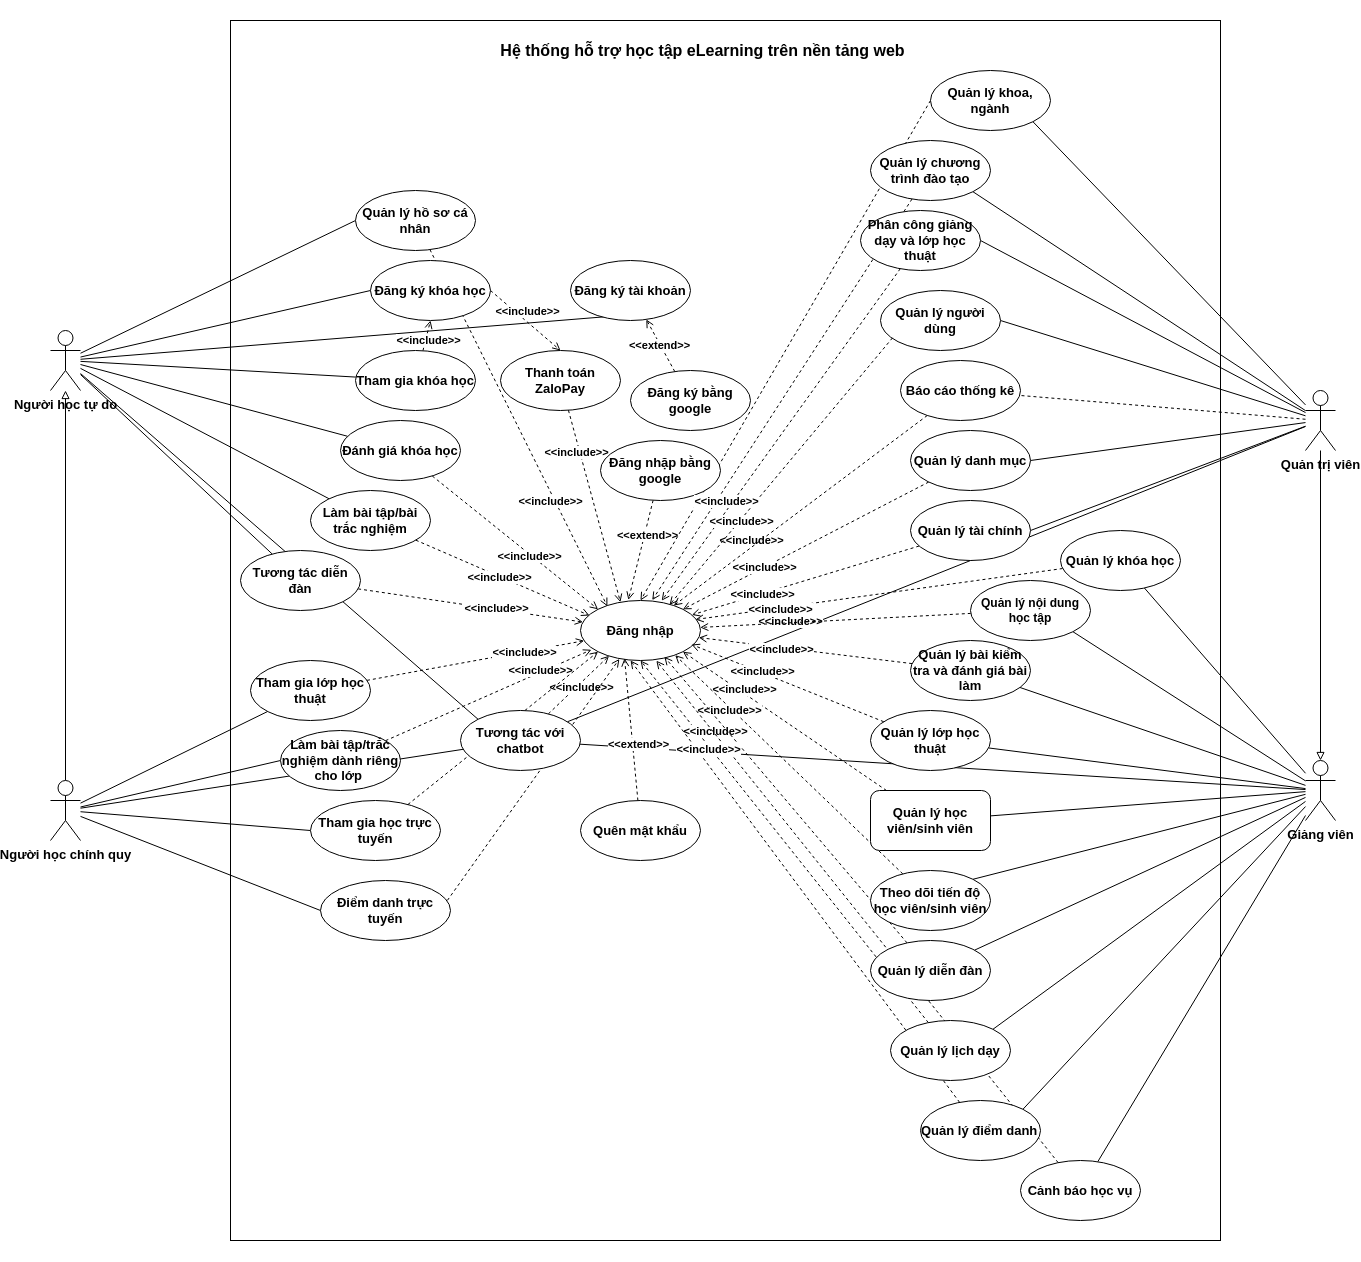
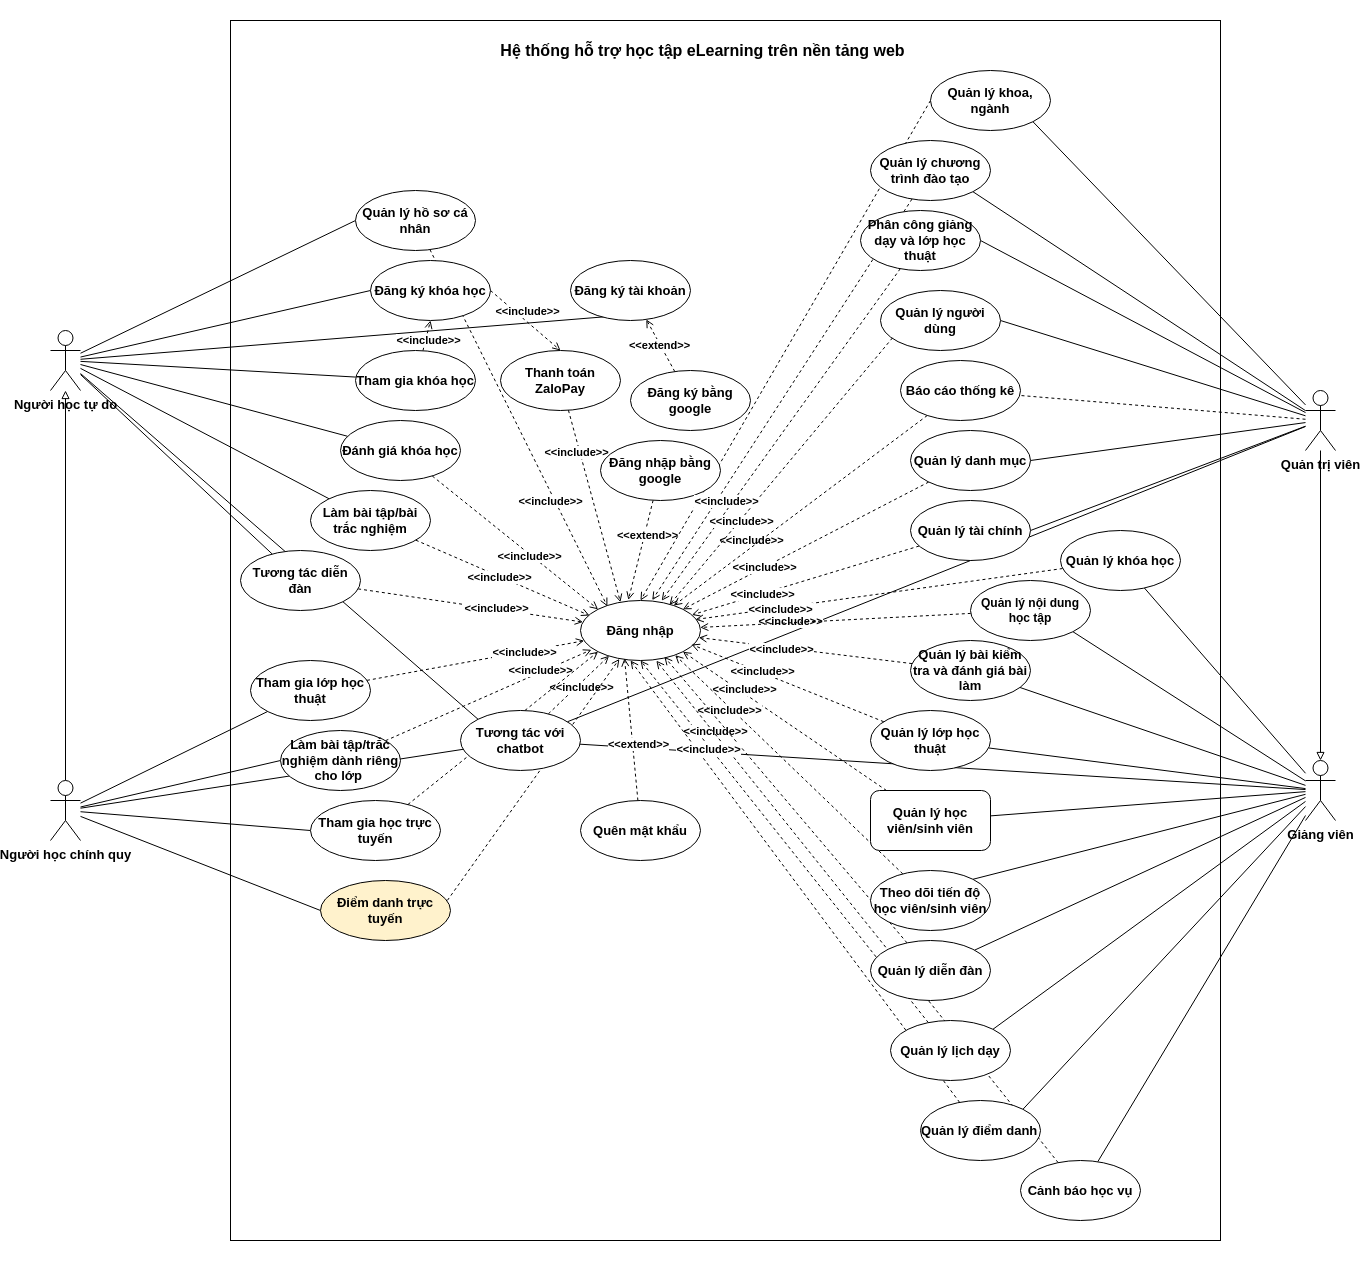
(386, 911) -> (386, 911)
